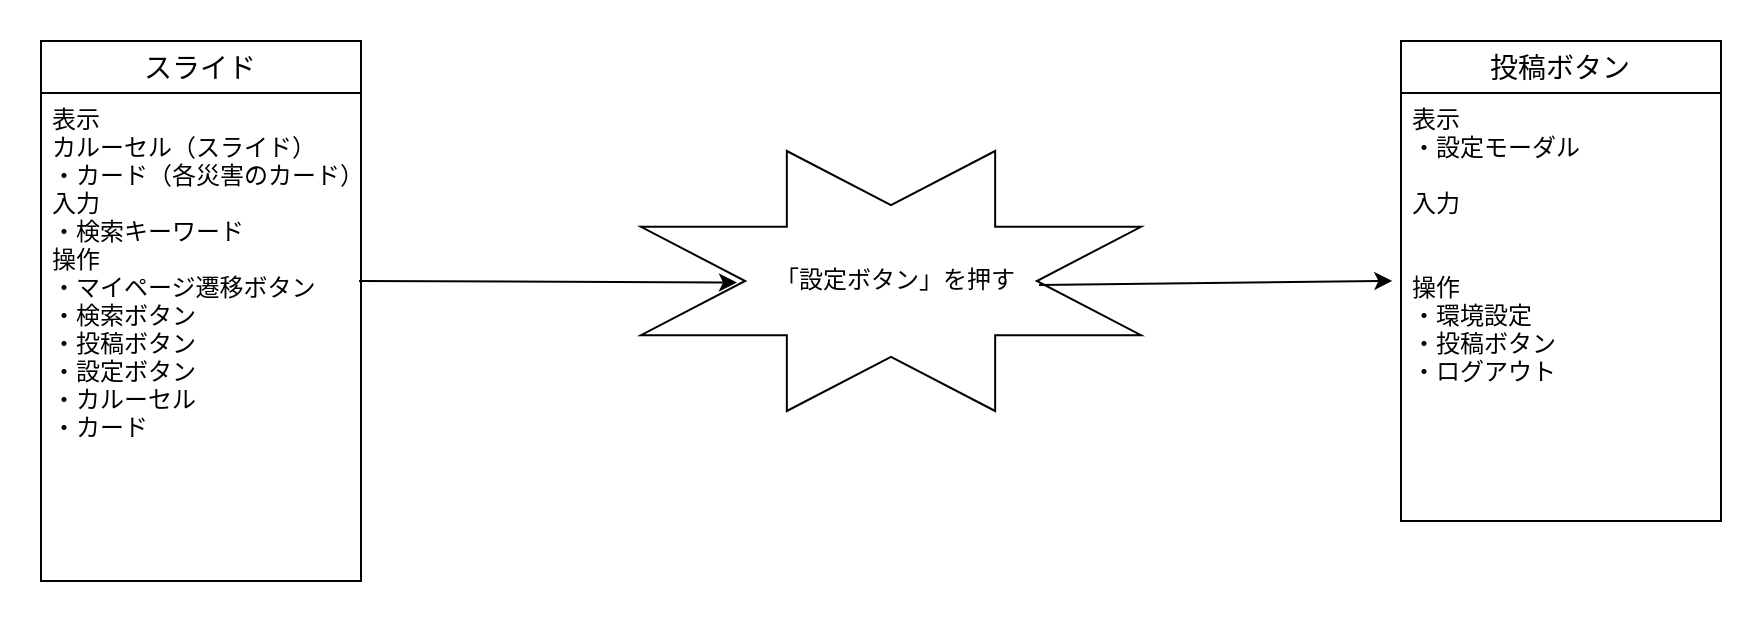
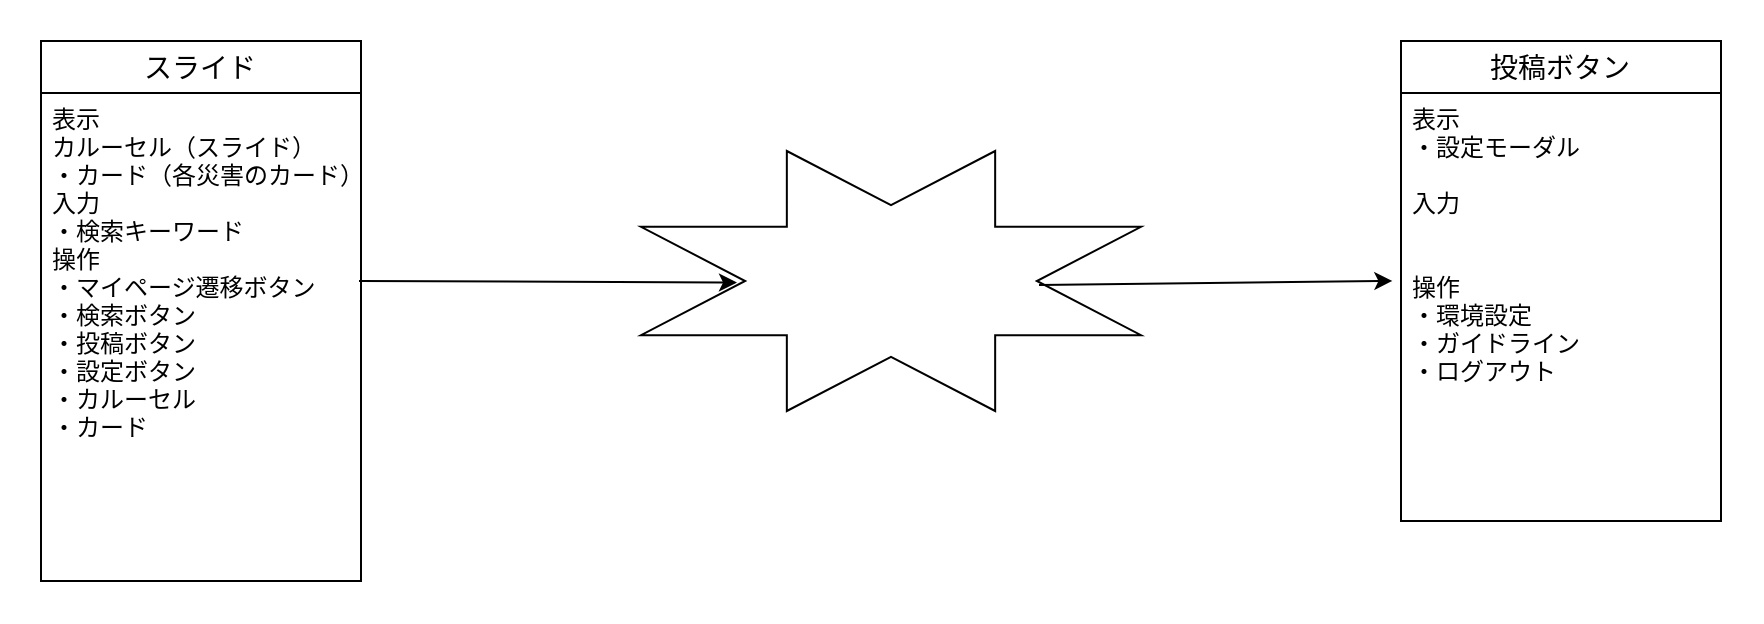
(1436, 120) -> (1436, 120)
(896, 281) -> none
